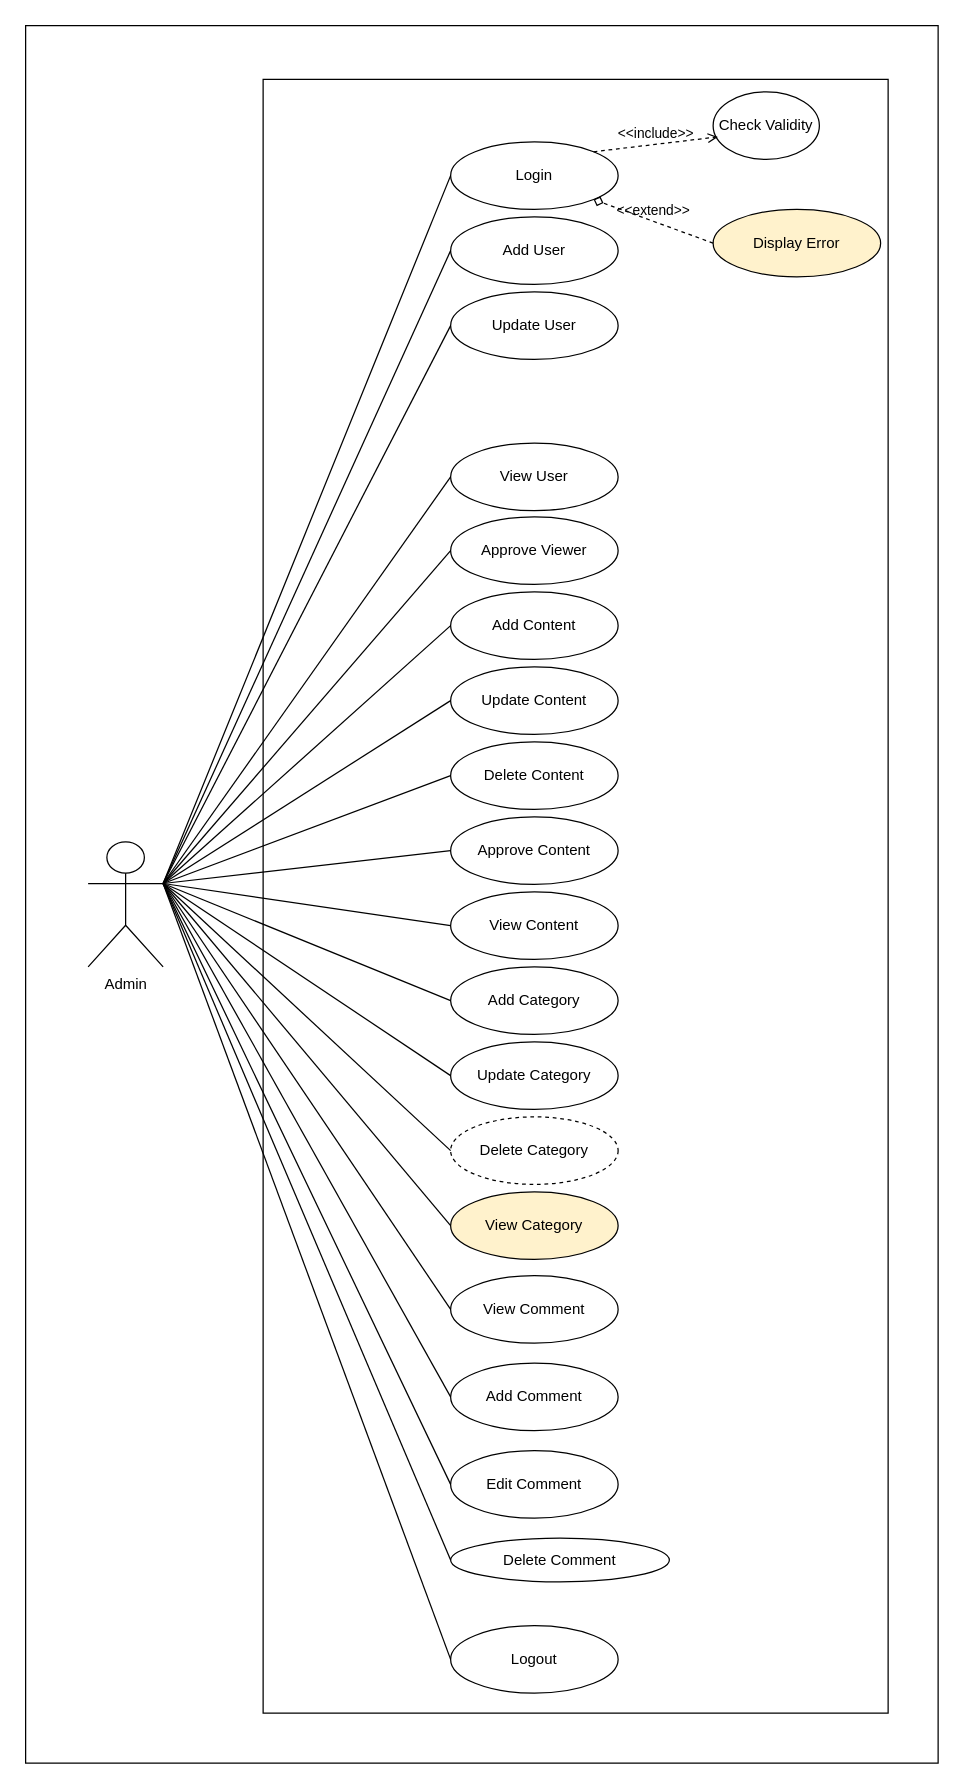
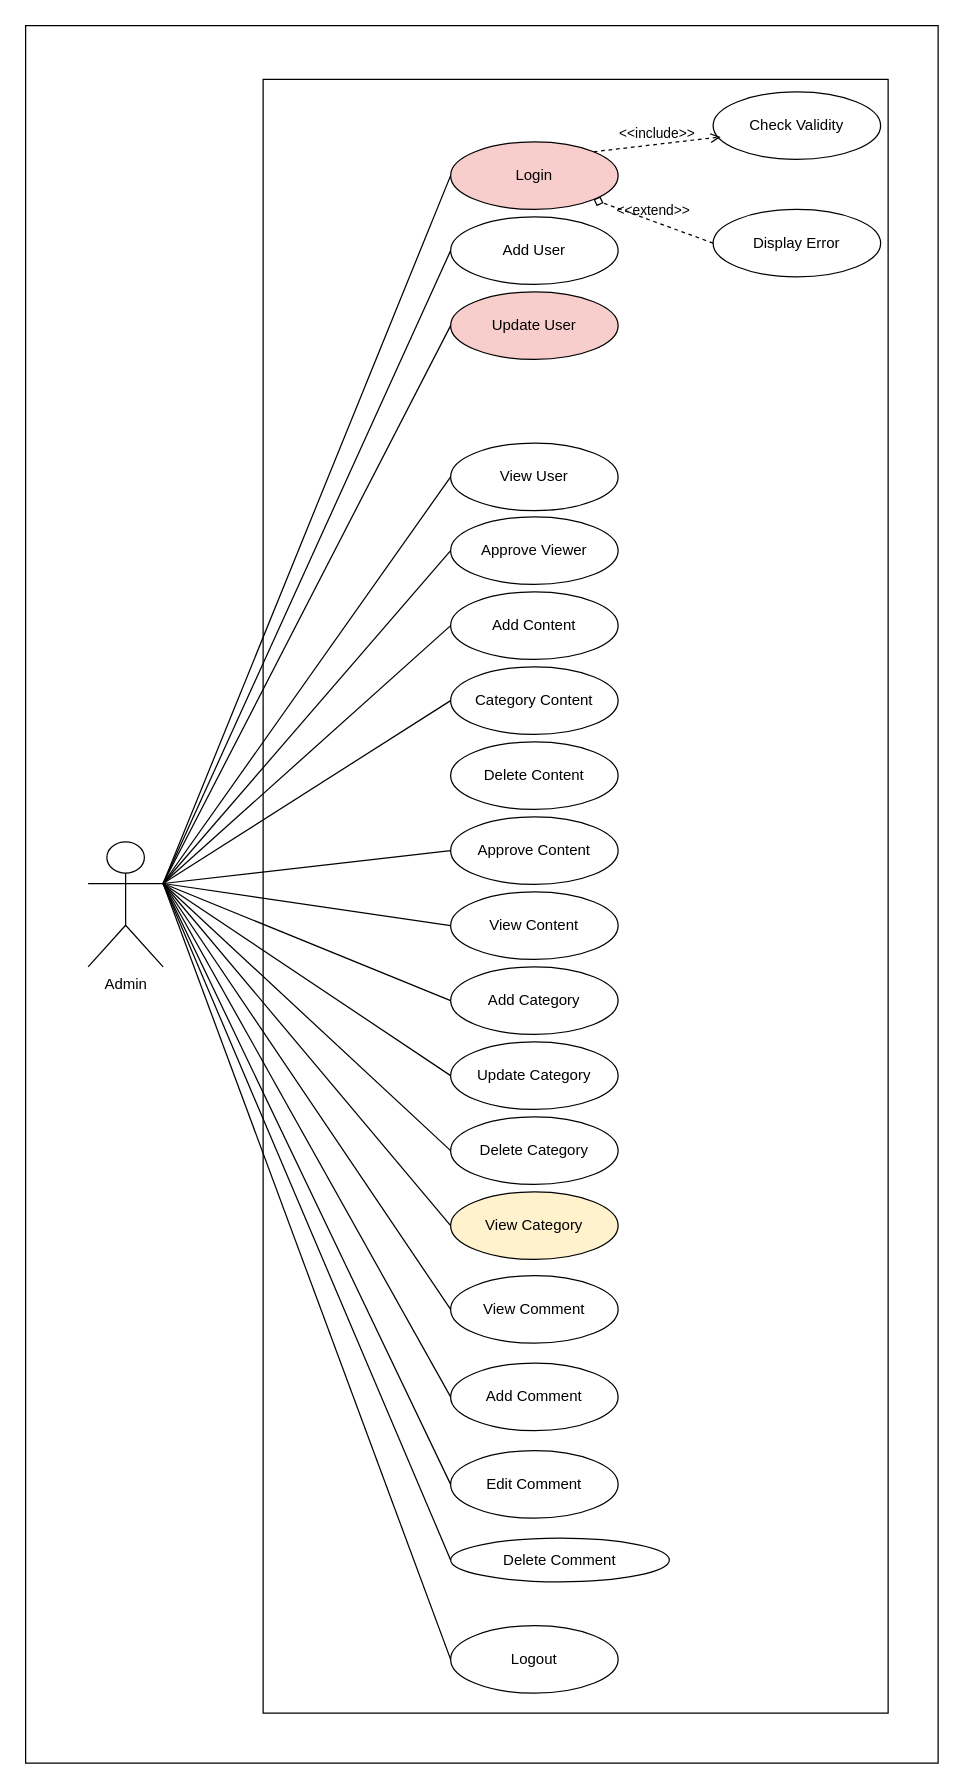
(766, 126) -> (797, 126)
(534, 176) -> (534, 176)
(797, 243) -> (797, 243)
(534, 326) -> (534, 326)
(534, 701) -> (534, 701)
(310, 828) -> none
(534, 1151) -> (534, 1151)
